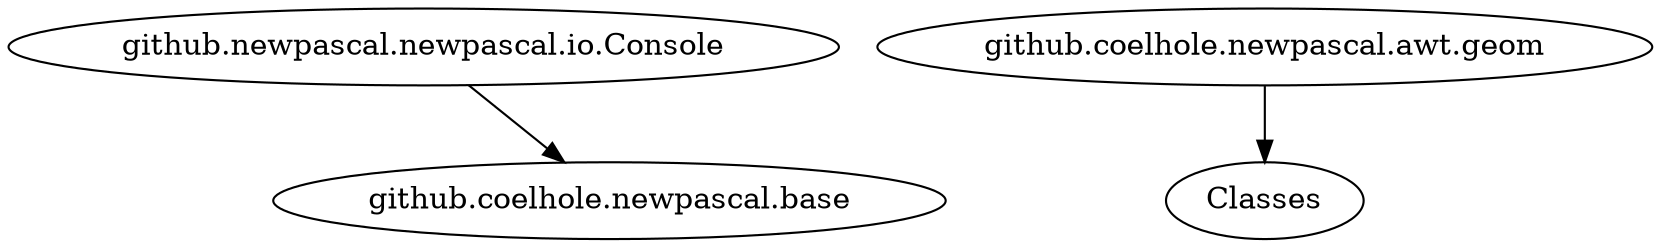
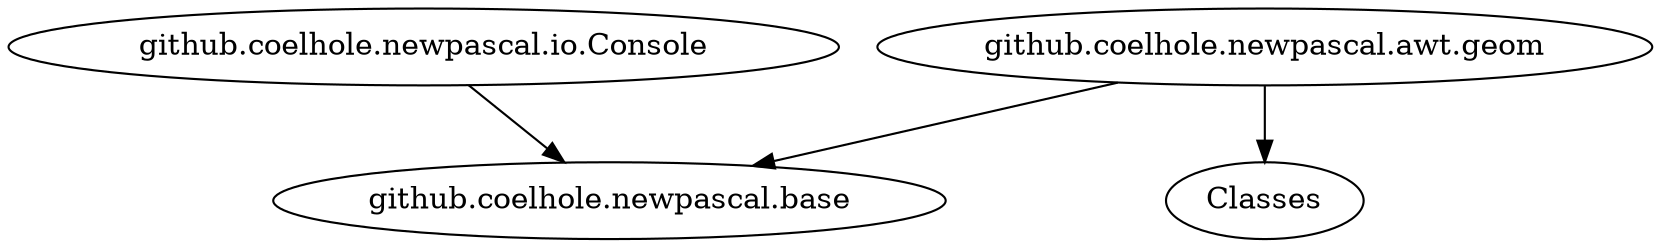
(424, 47) -> (424, 47)
none -> (946, 122)
